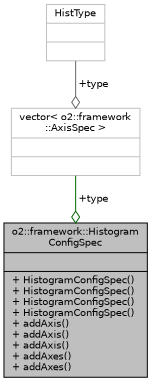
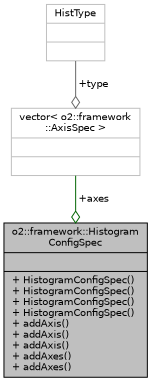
(92, 199) -> (92, 199)
